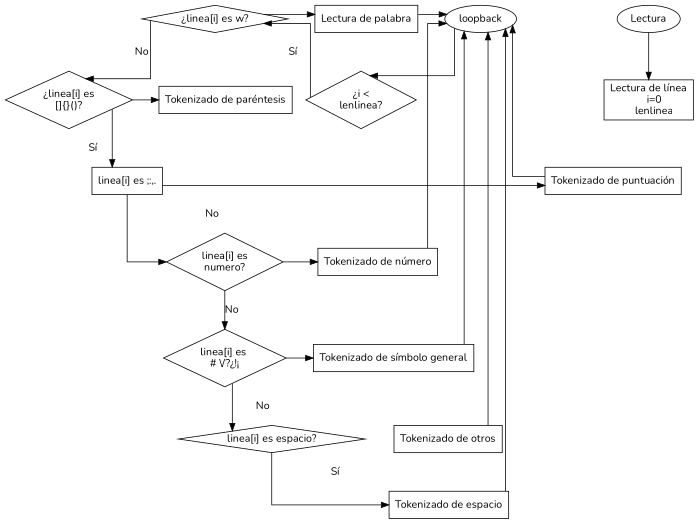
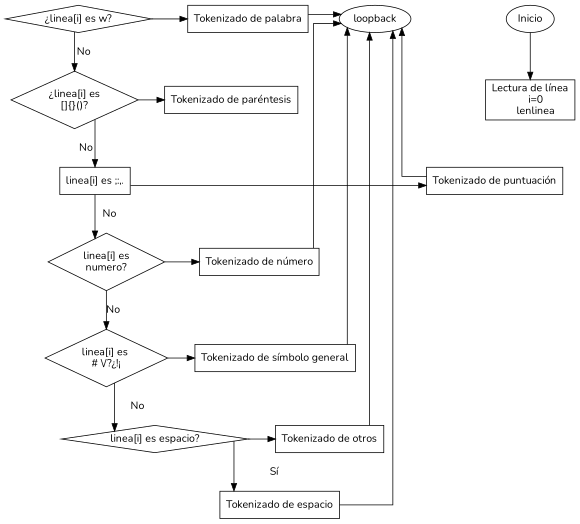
(366, 19) -> (248, 19)
(649, 19) -> (530, 19)
(361, 100) -> none
(93, 148) -> (86, 148)
none -> (258, 439)
